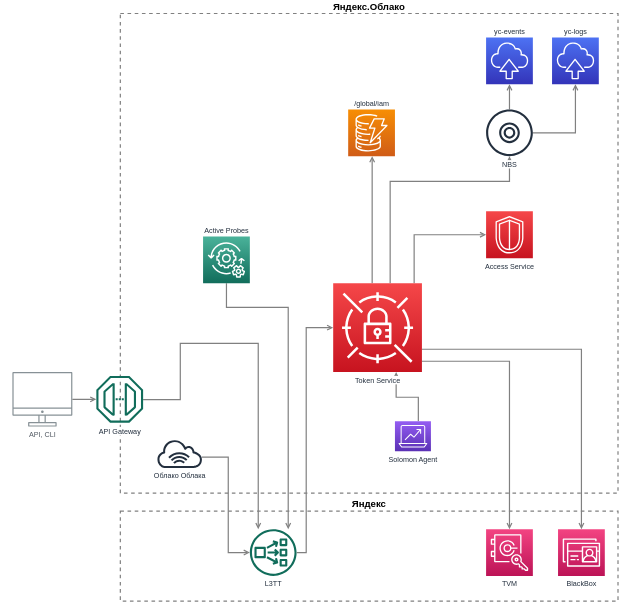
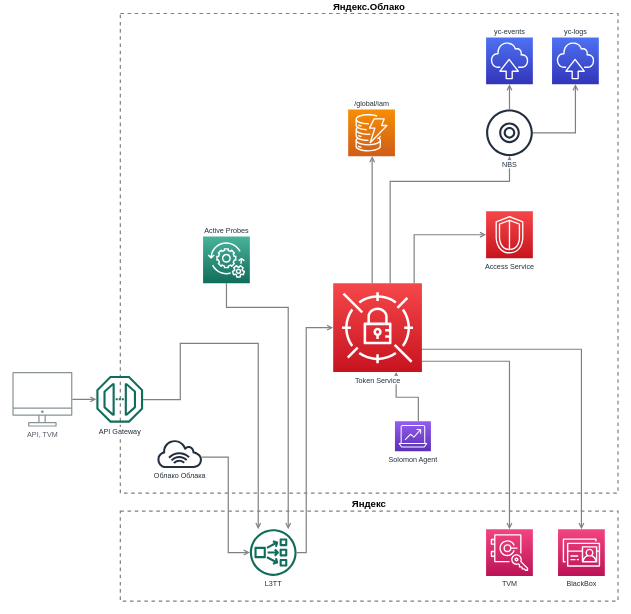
(43, 435) -> (43, 435)
